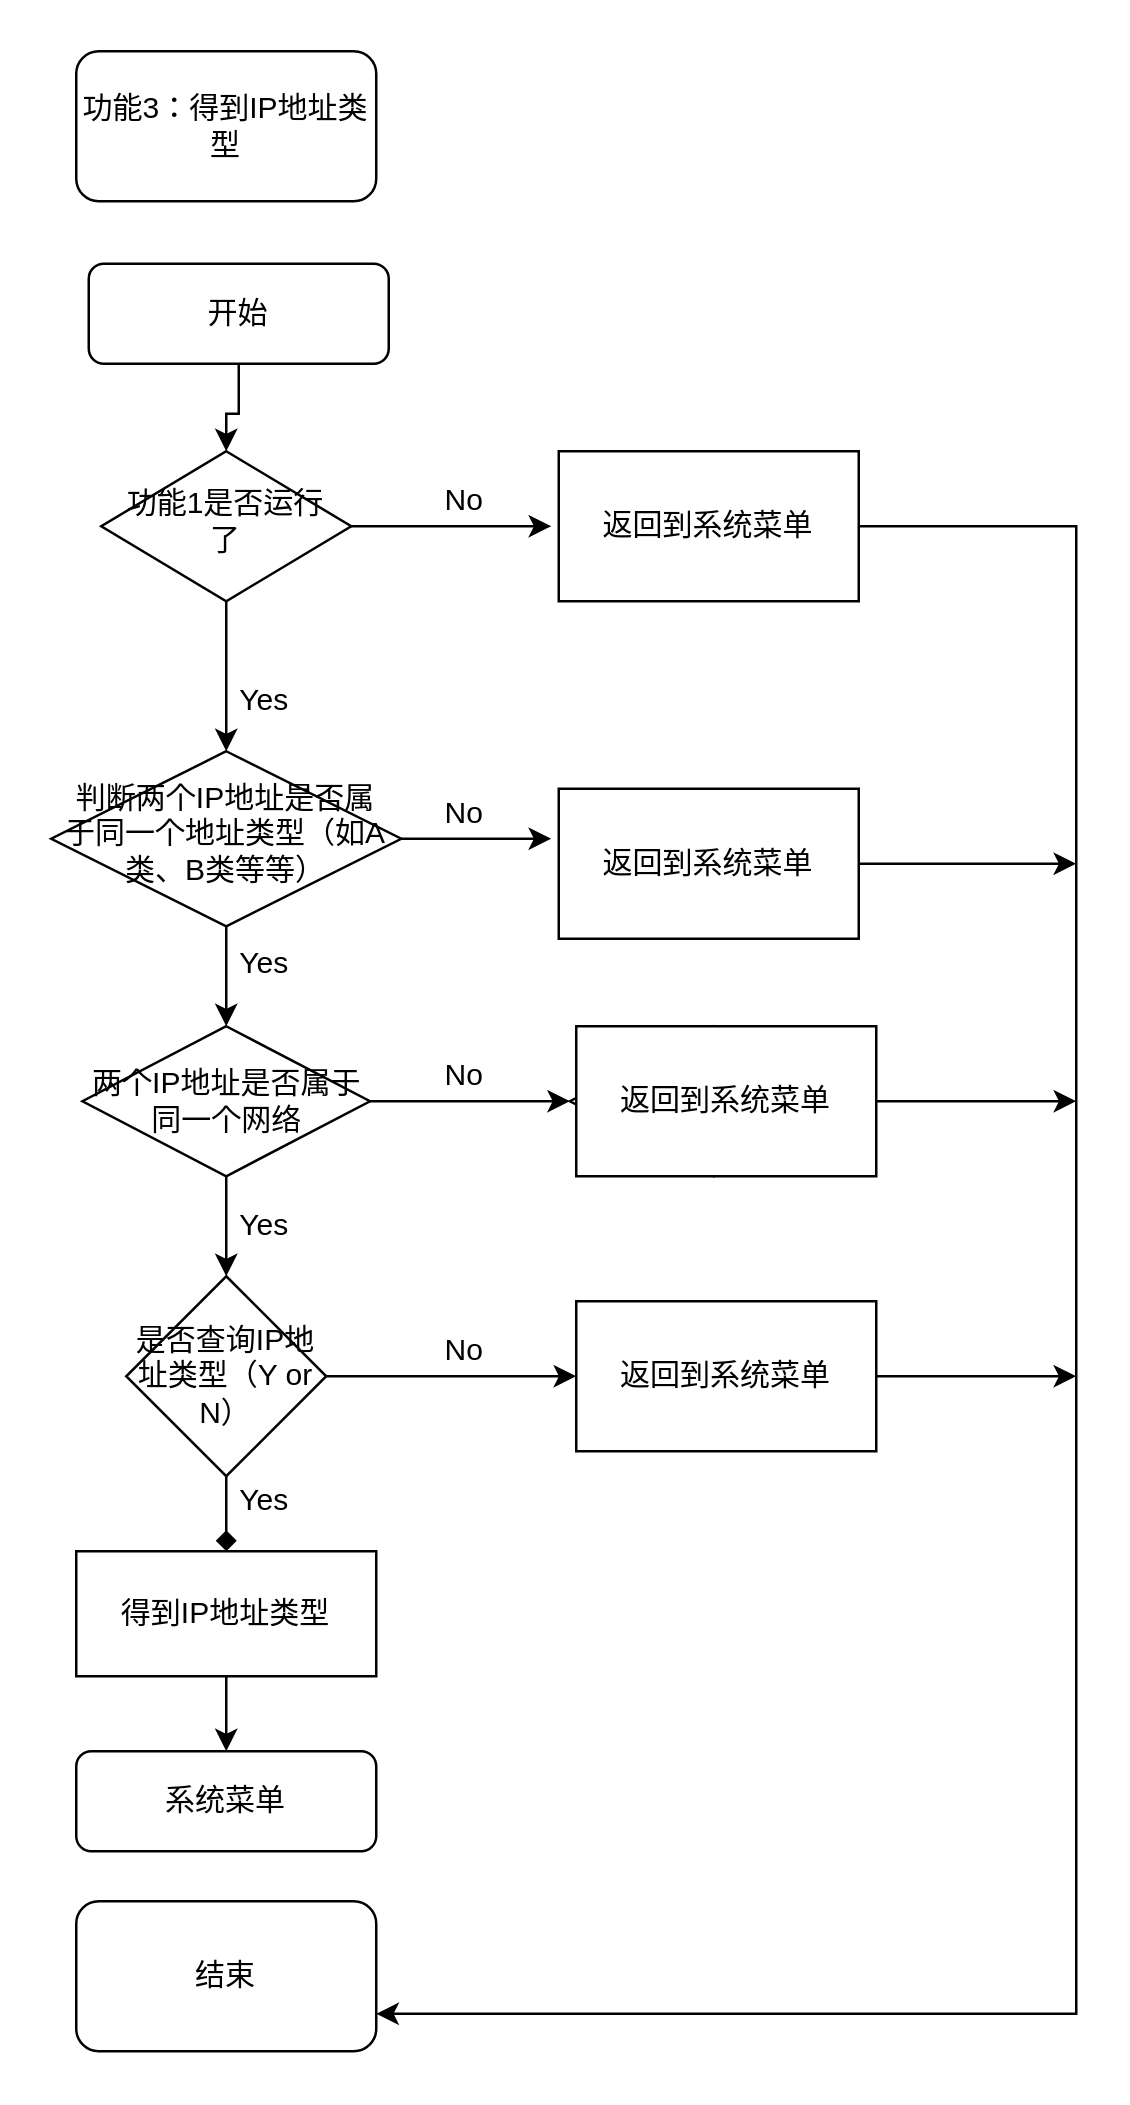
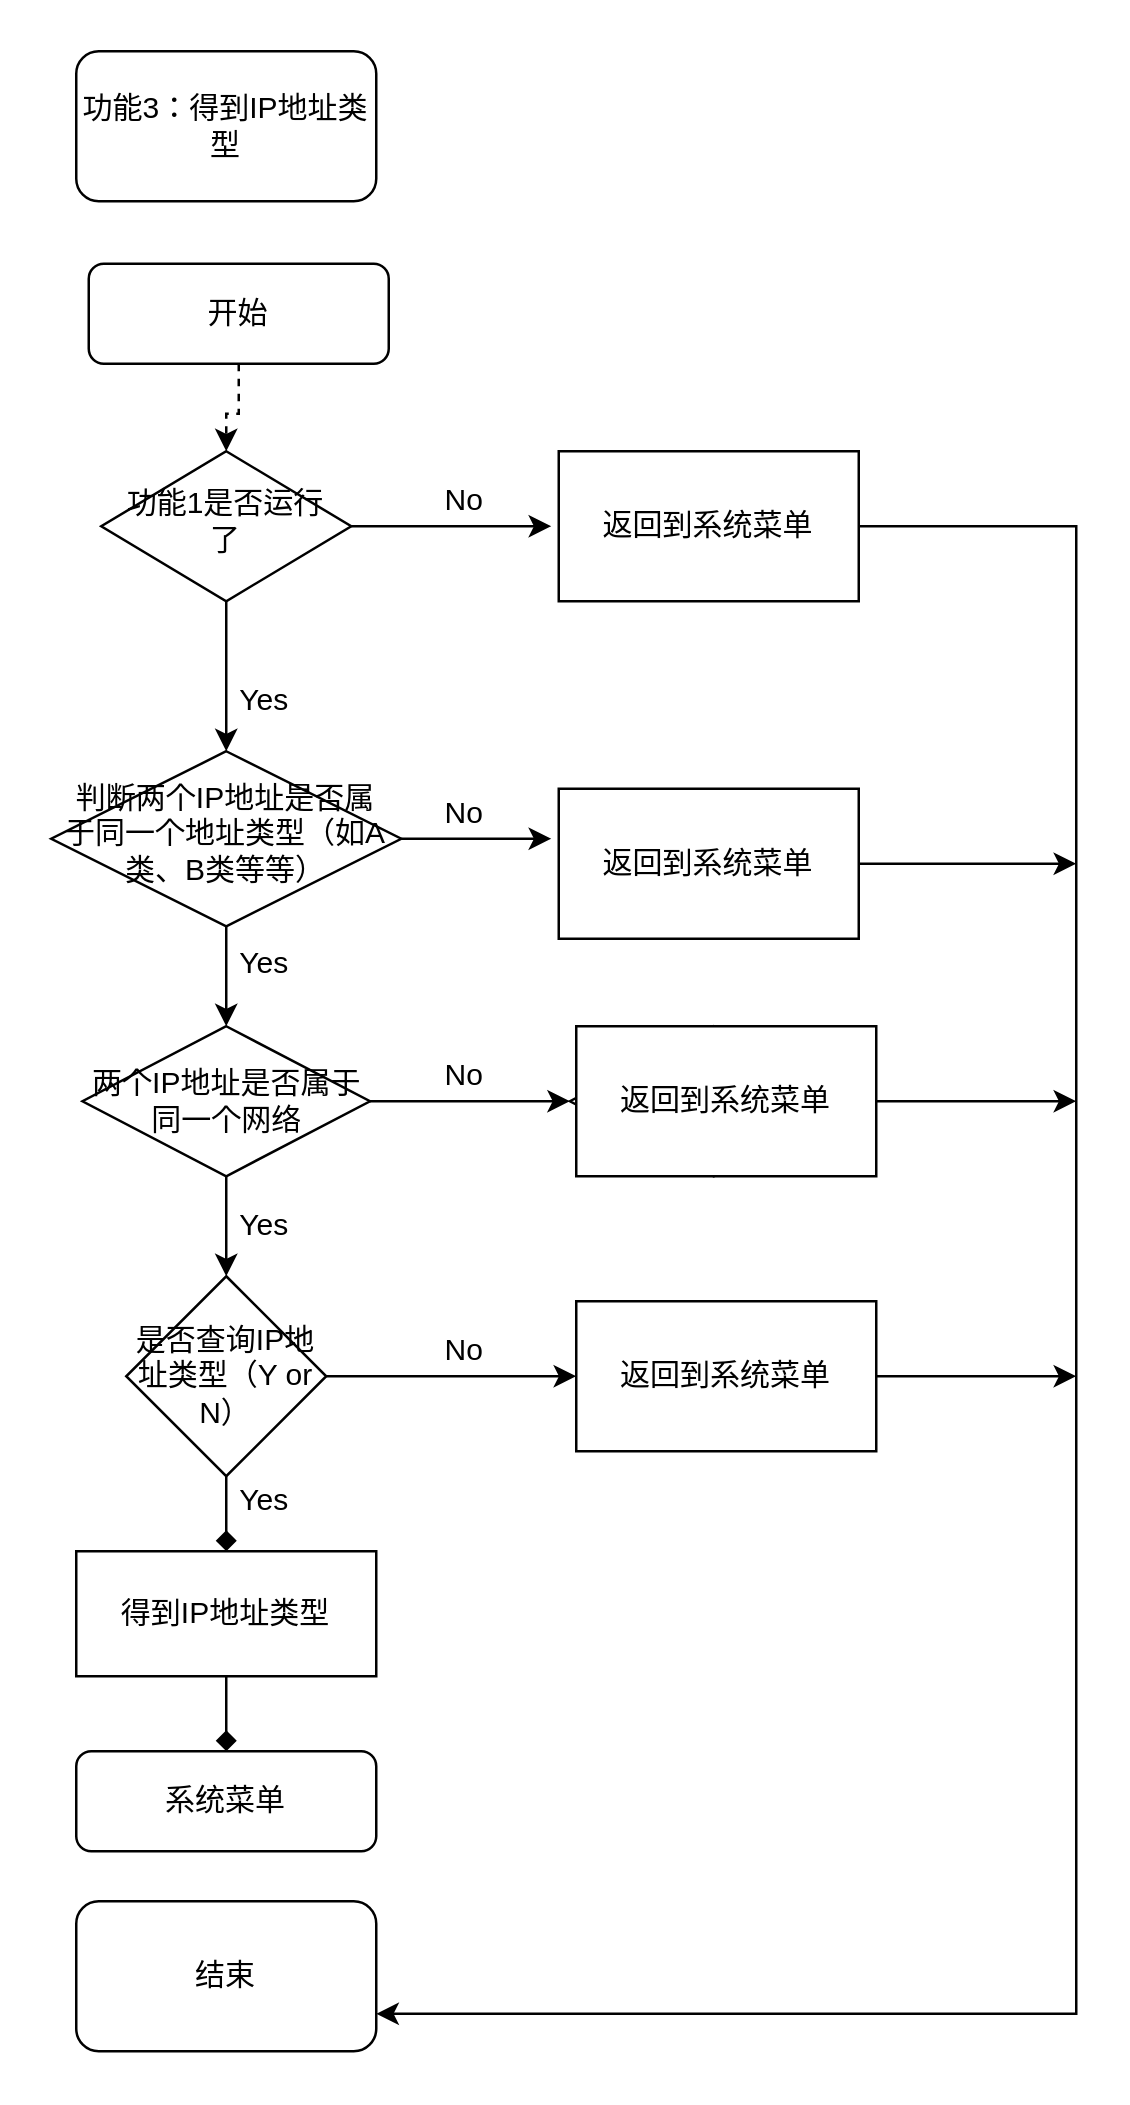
(239, 404) -> (239, 404)
(226, 1732) -> (226, 1731)
